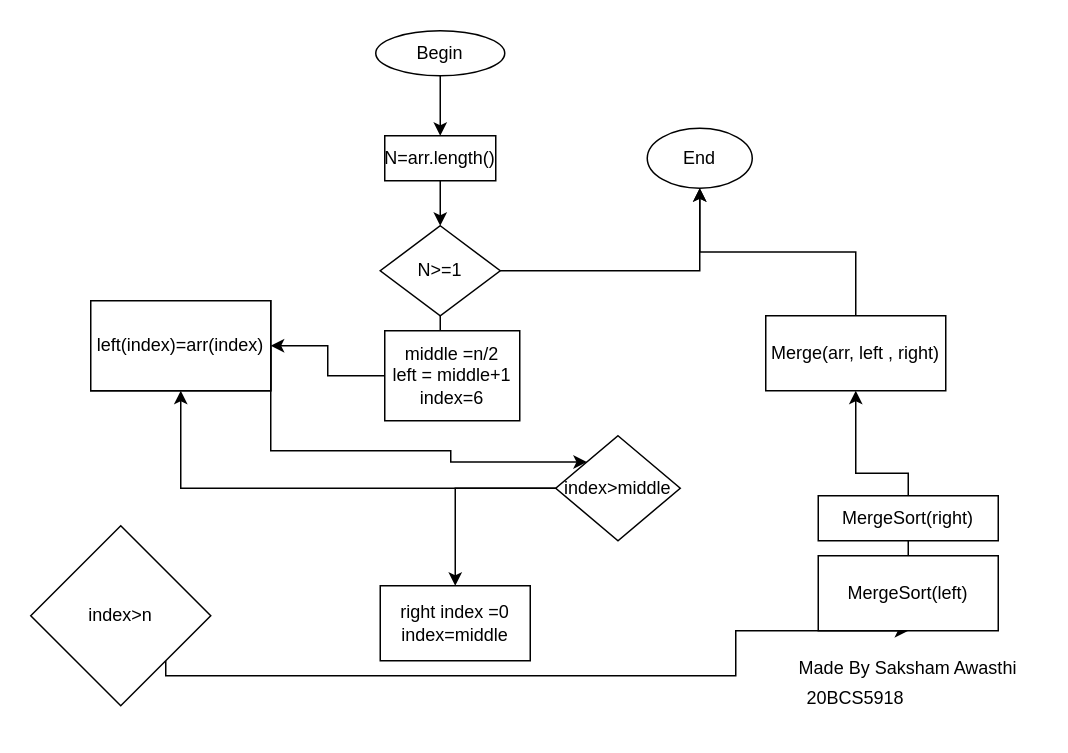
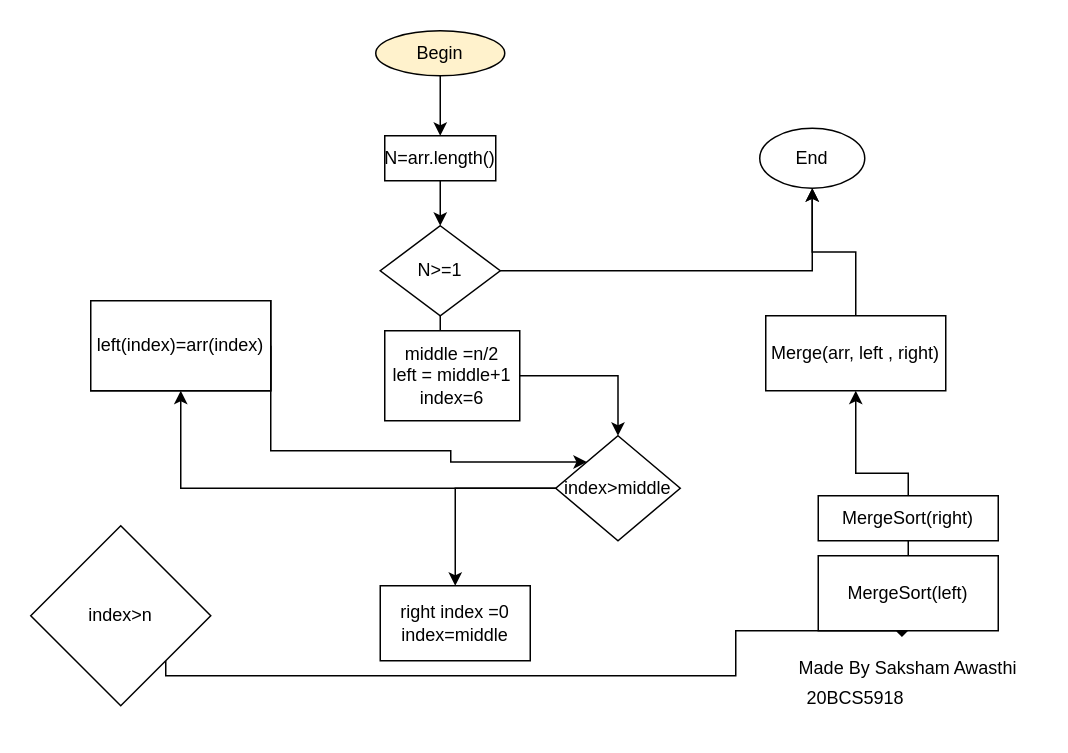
(440, 53) -> (440, 53)
(700, 158) -> (812, 158)
(328, 366) -> (594, 376)
(897, 631) -> (896, 631)
